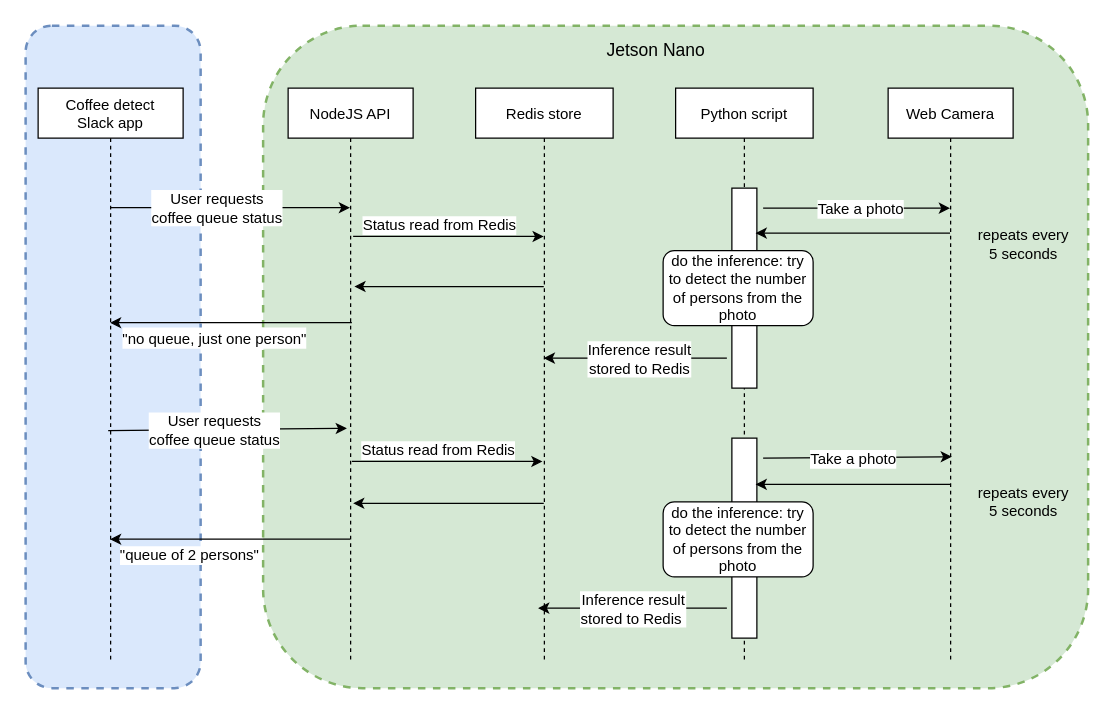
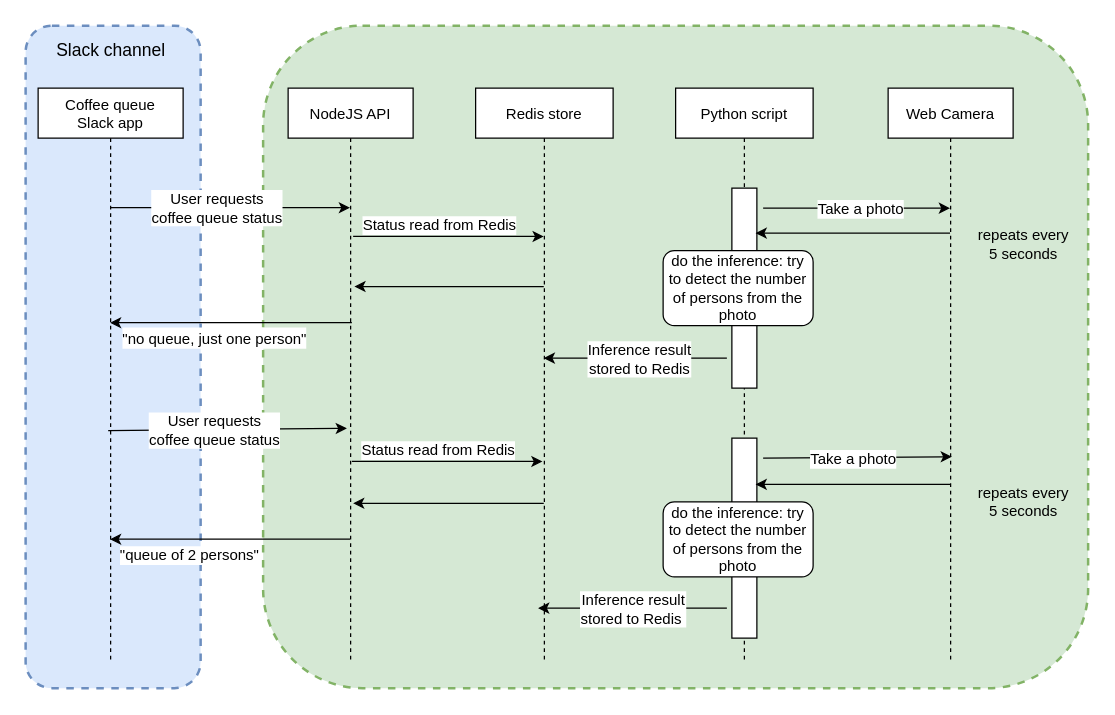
none -> (111, 51)
(656, 51) -> none
(110, 105) -> (110, 105)
